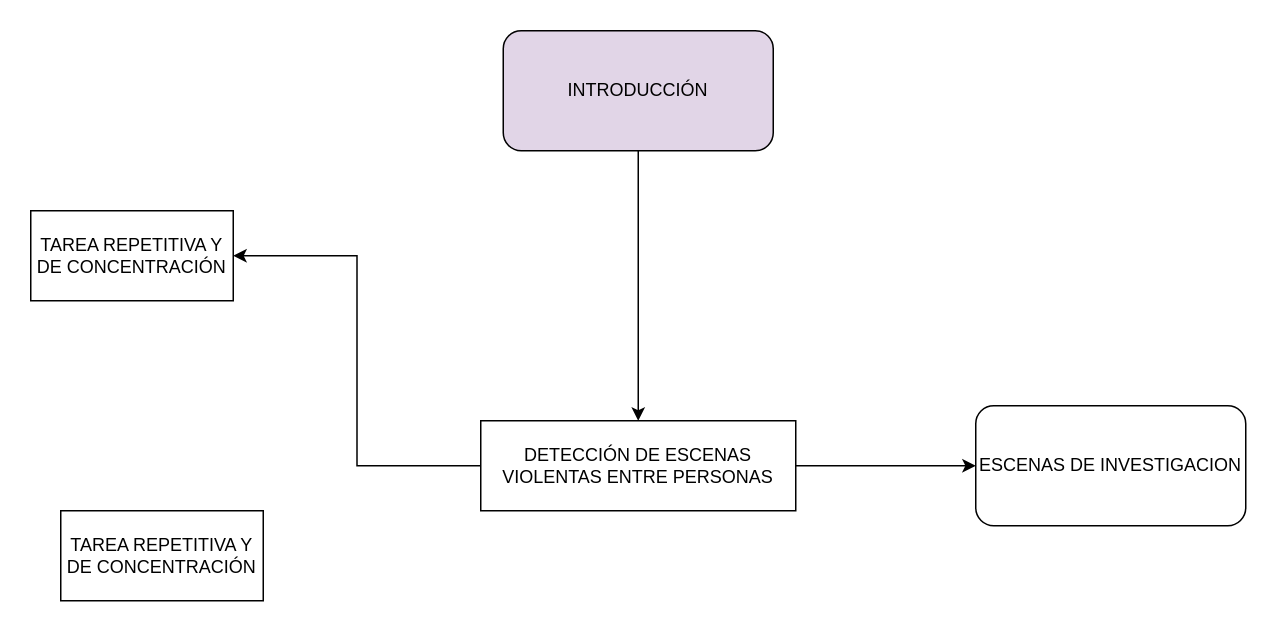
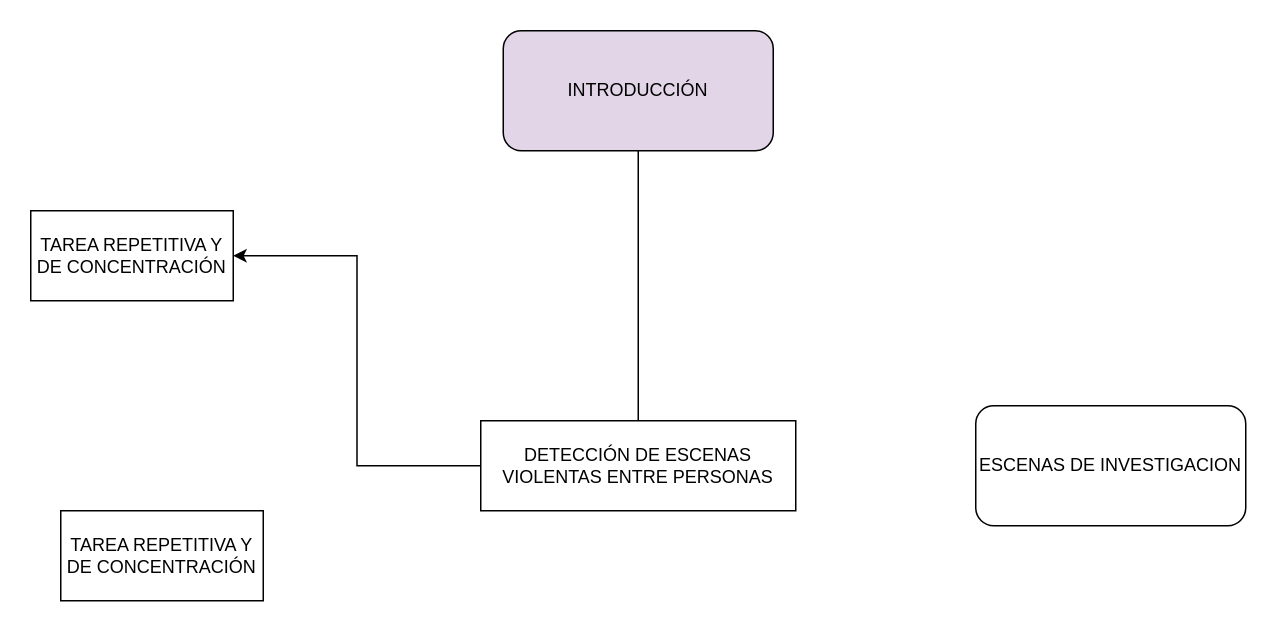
(638, 409) -> (638, 413)
(881, 466) -> none
